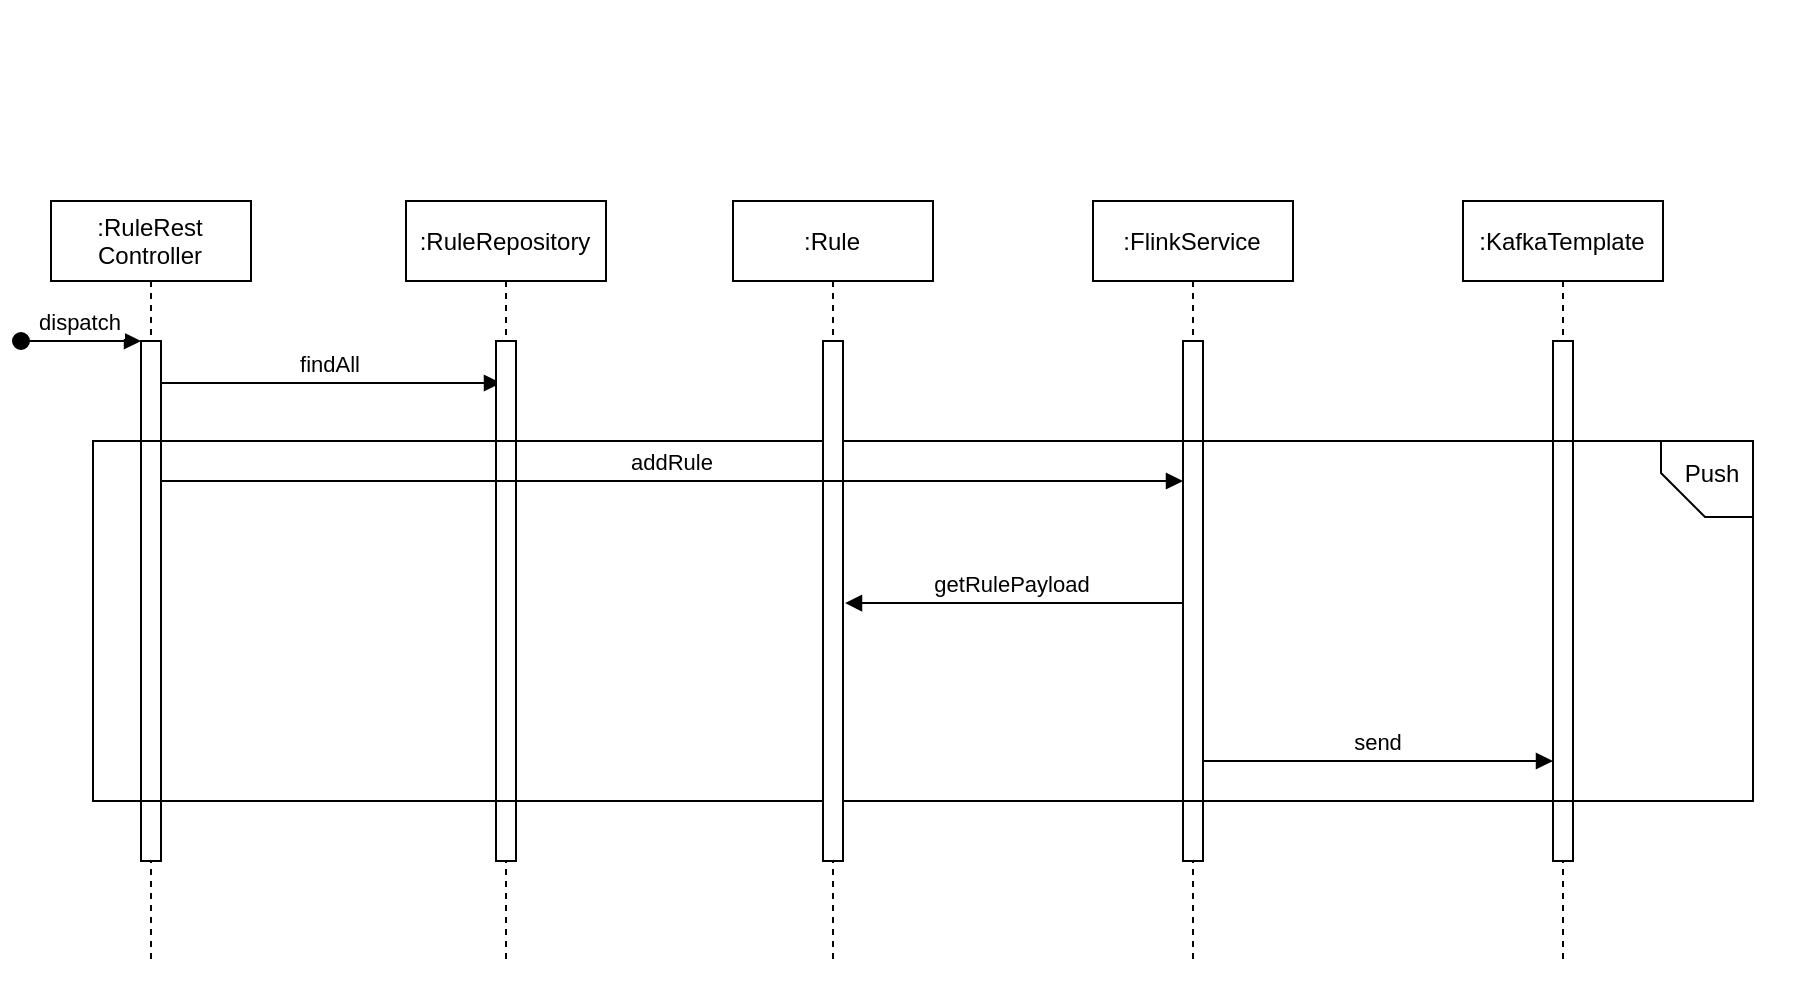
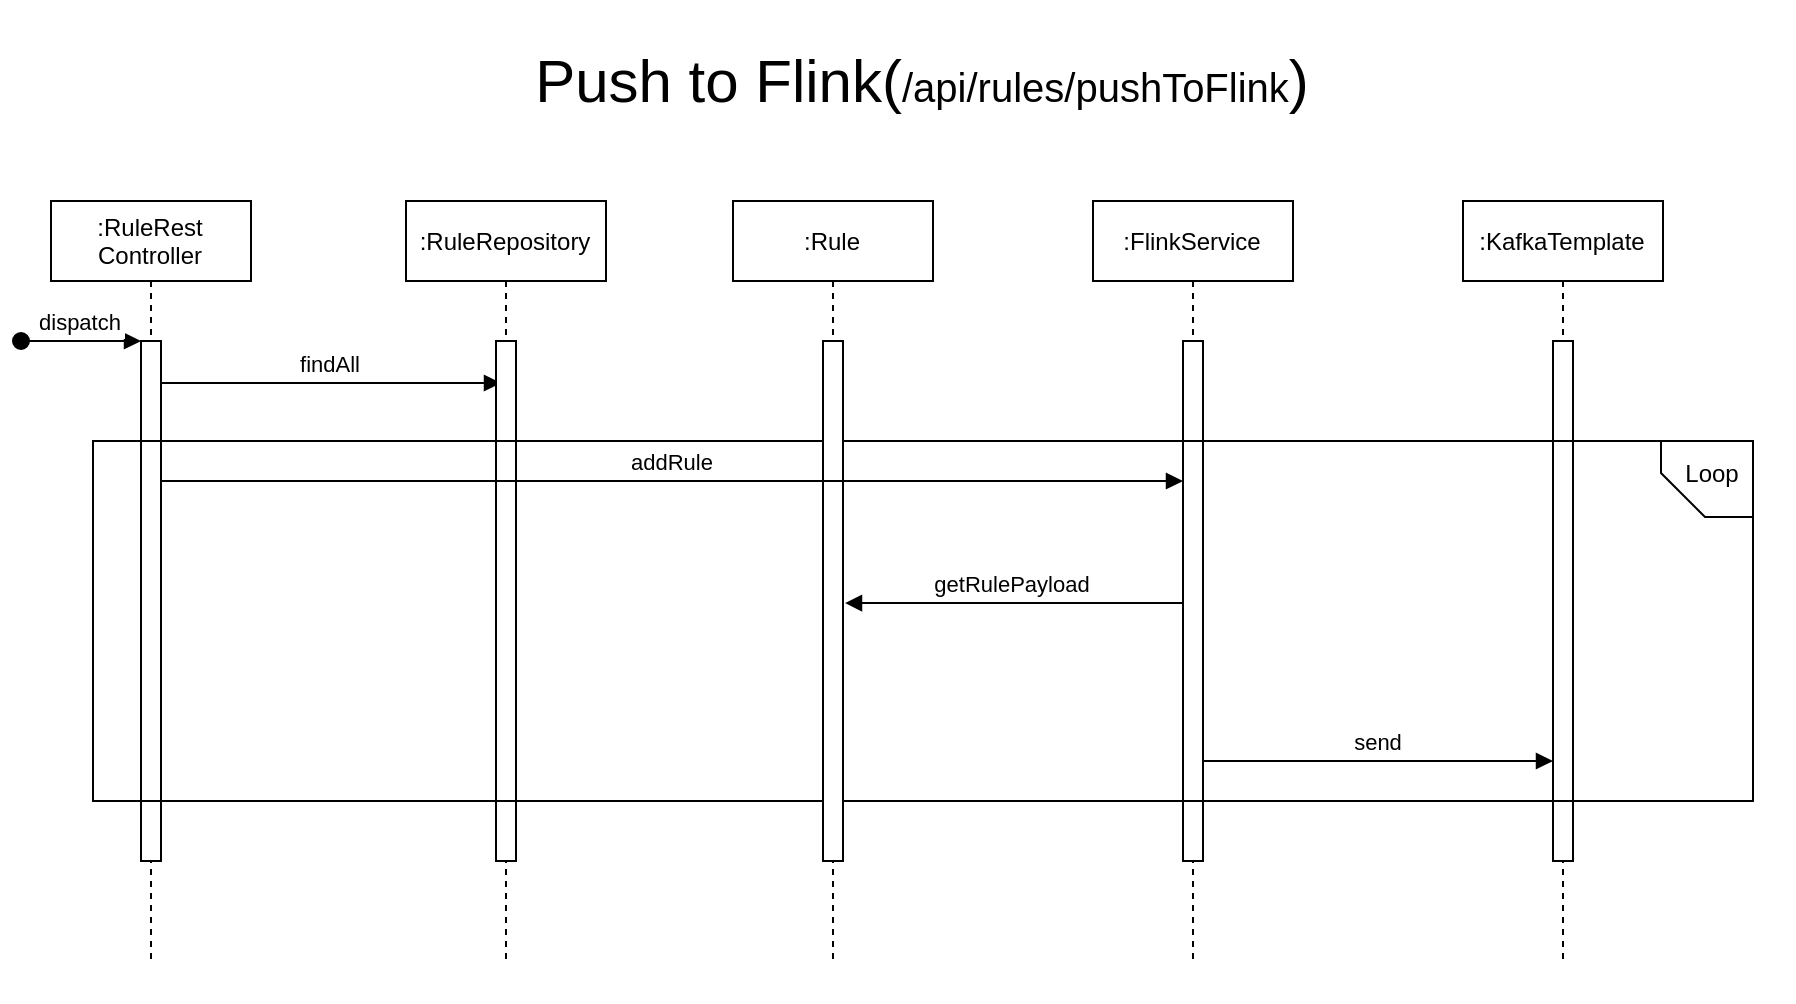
none -> (923, 81)
(1713, 475) -> (1713, 475)
